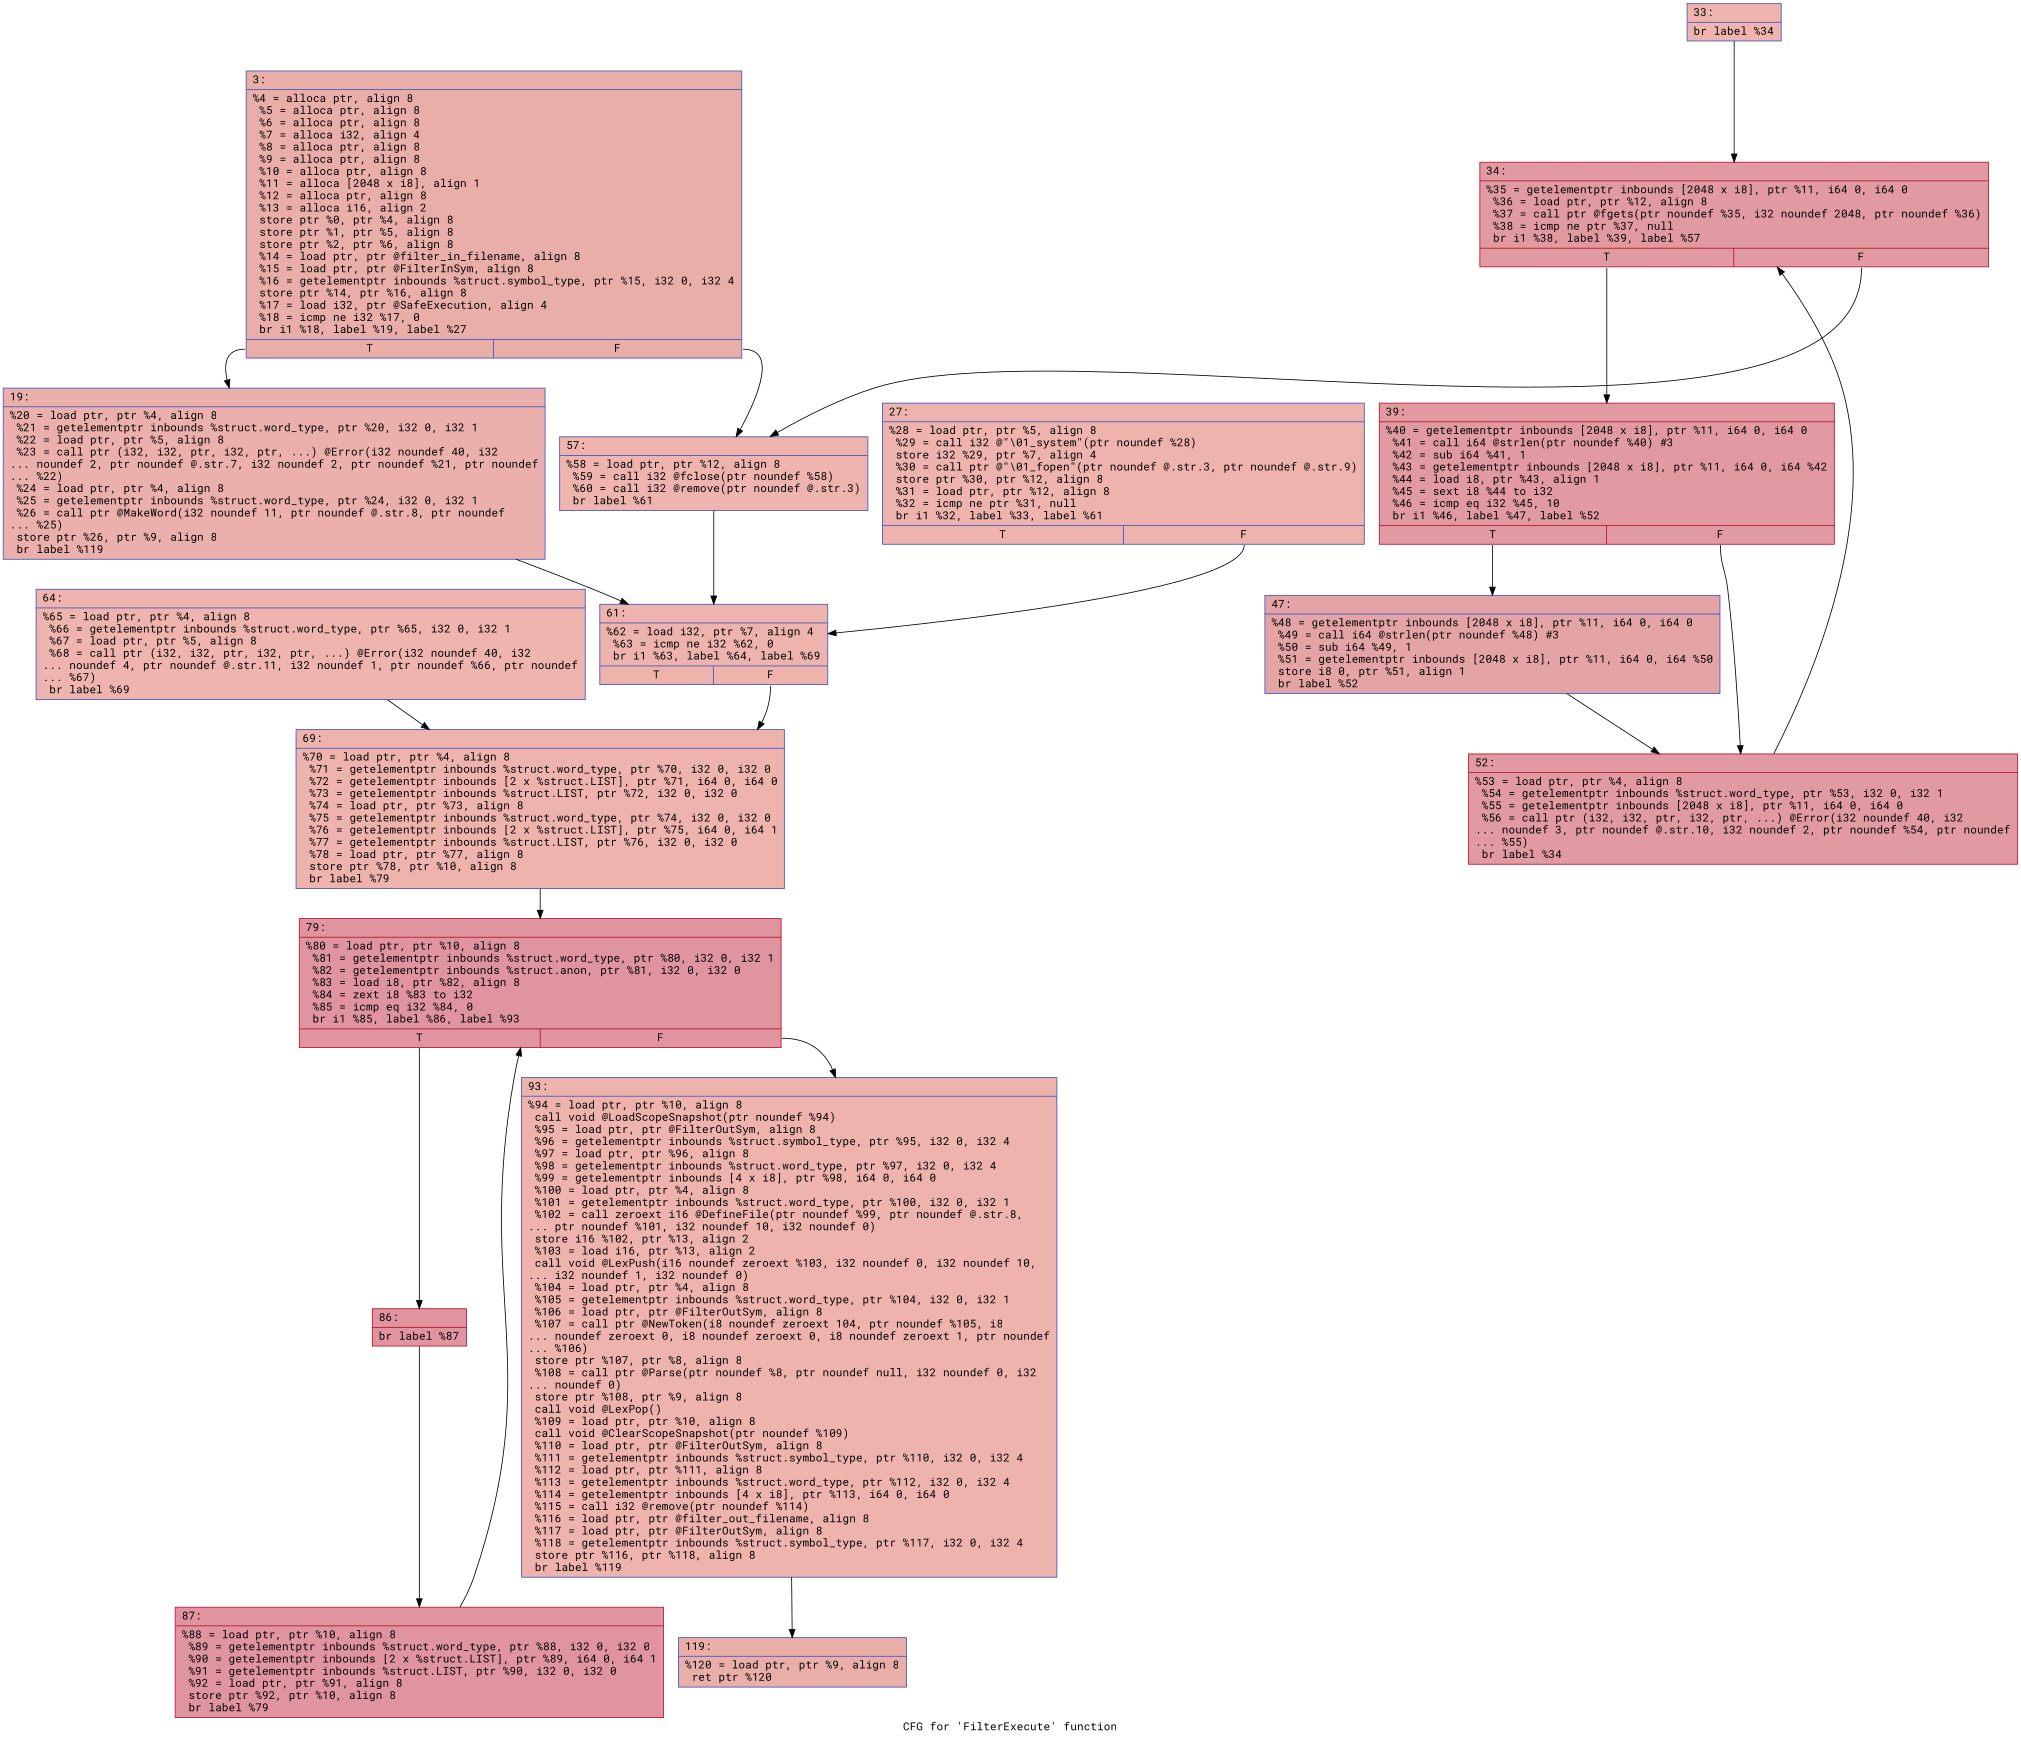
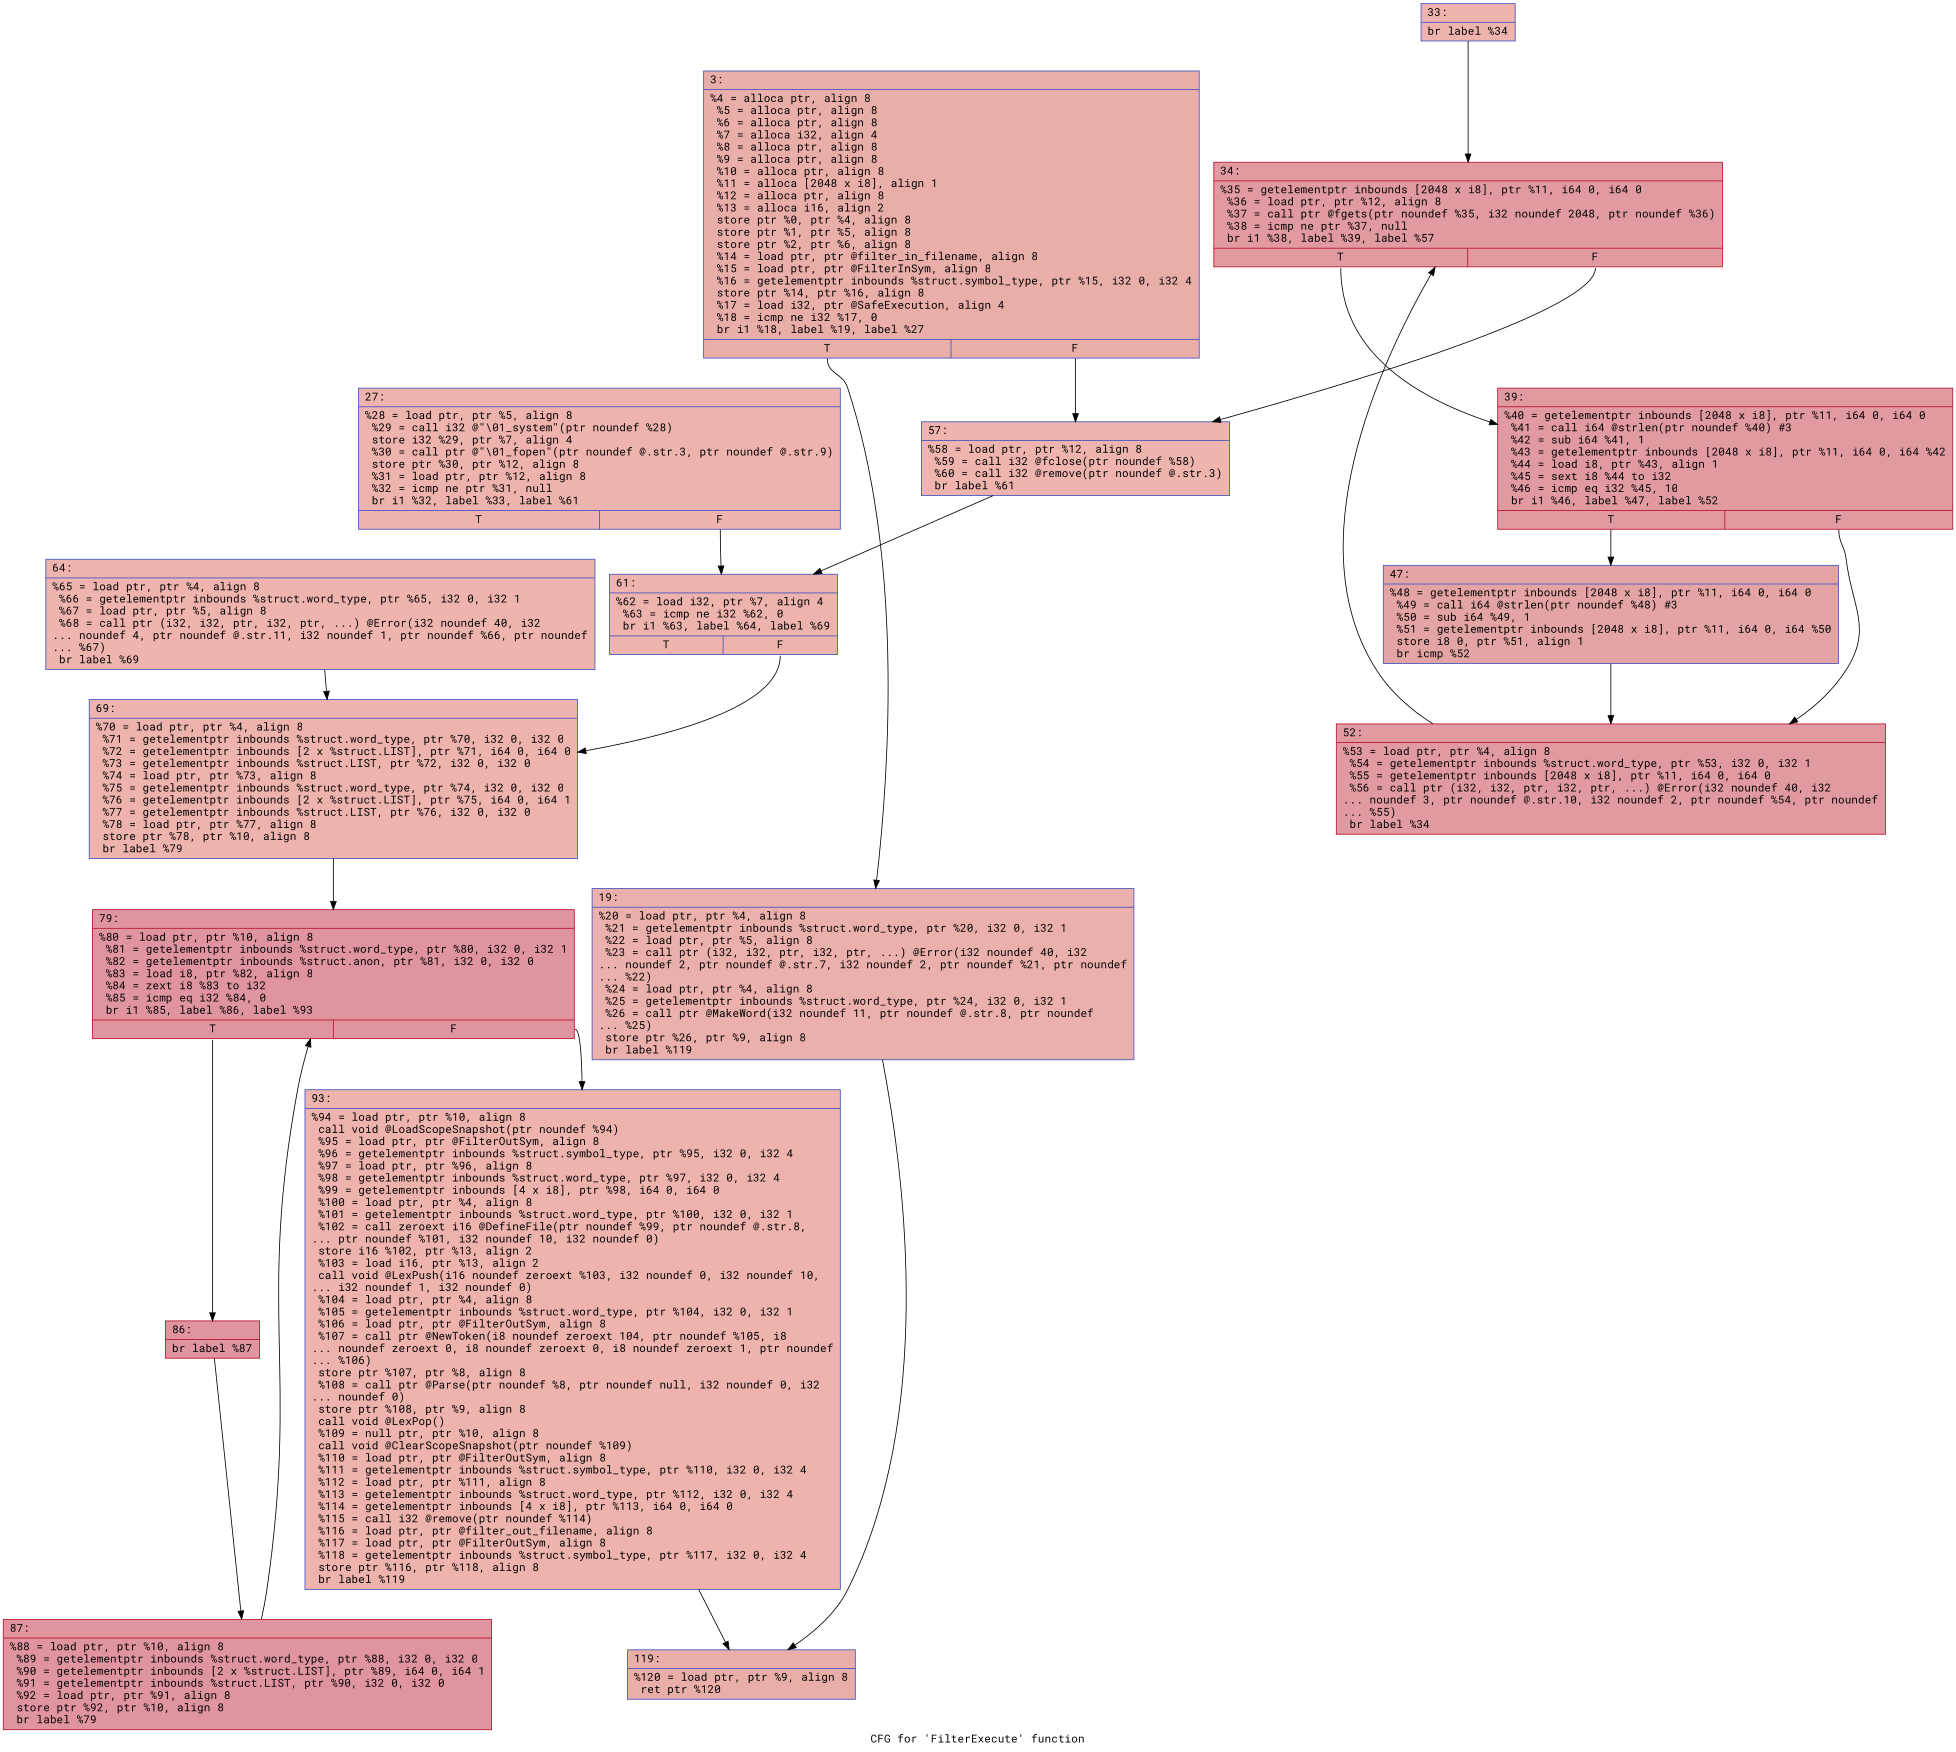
(569, 580) -> (903, 1367)
(1315, 684) -> (1430, 654)
(642, 1421) -> (425, 1434)
